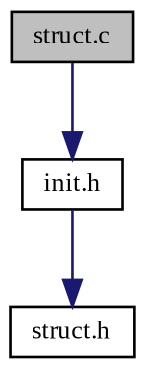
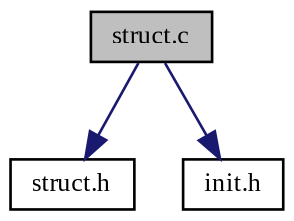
(72, 245) -> (118, 99)
